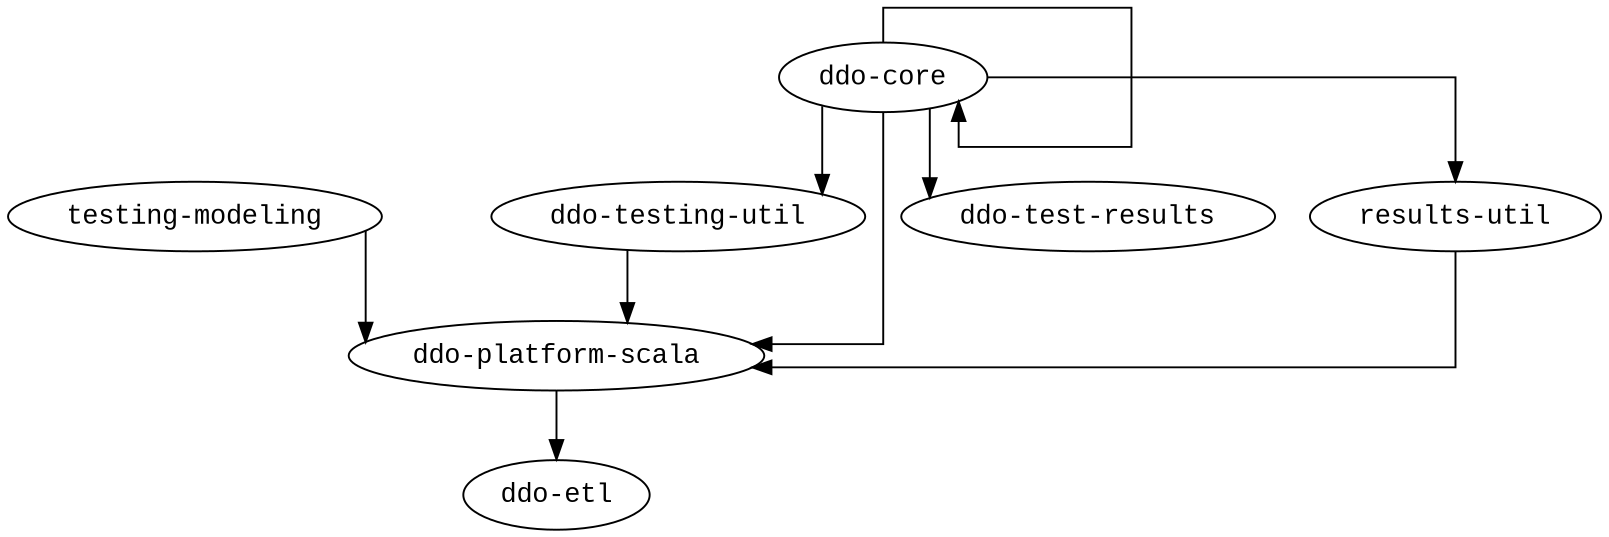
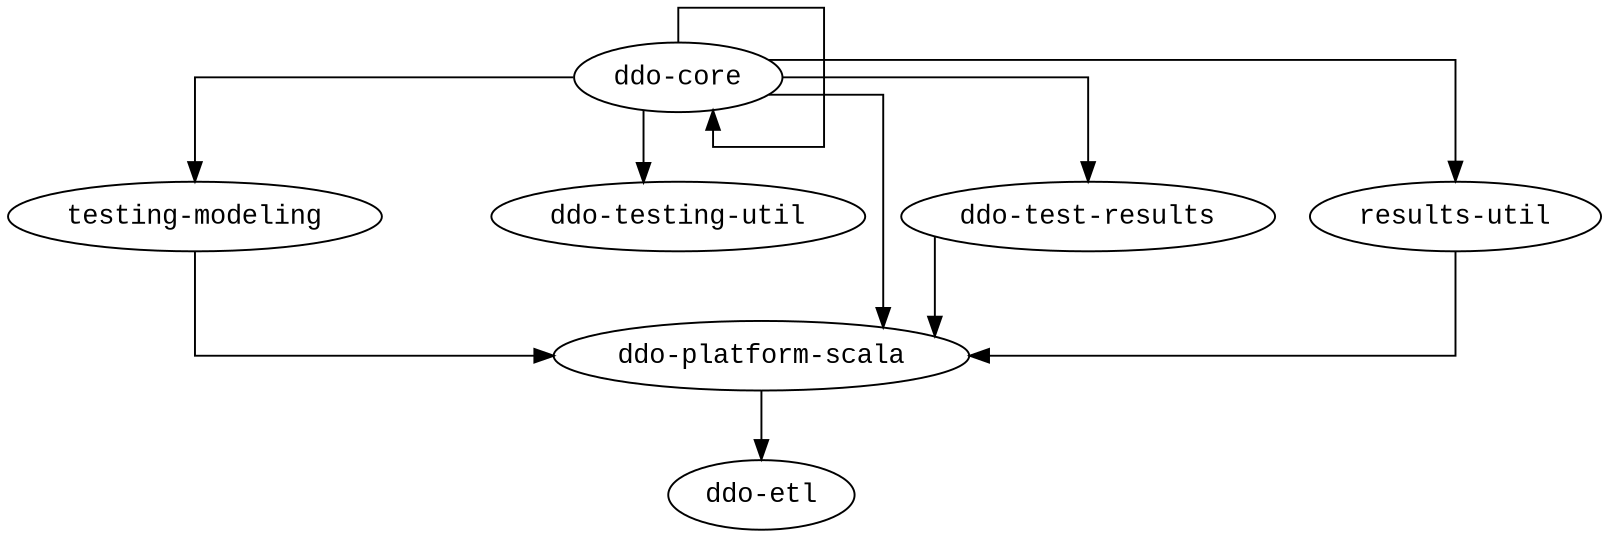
none -> (342, 77)
(627, 277) -> (935, 277)
